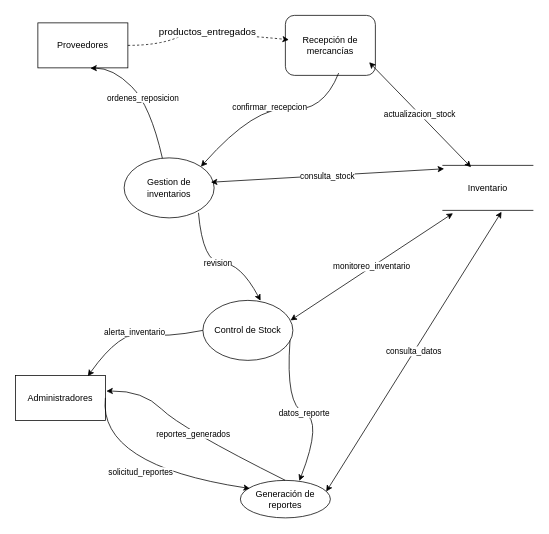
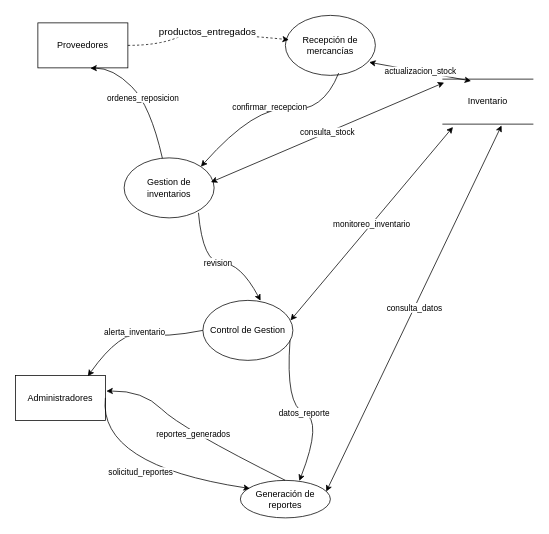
(330, 45) -> (330, 45)
(488, 188) -> (488, 102)
(248, 330) -> (248, 330)
